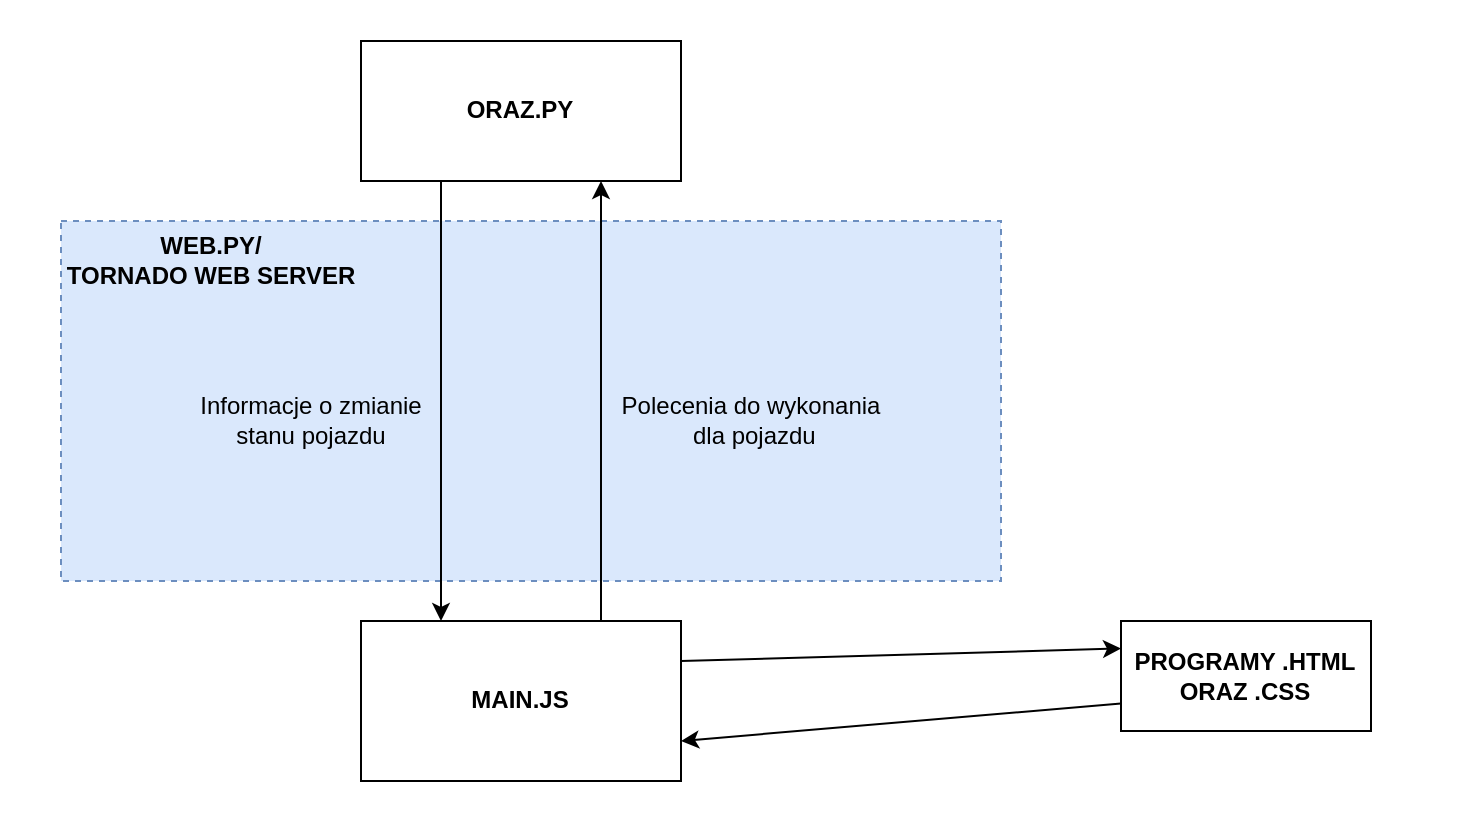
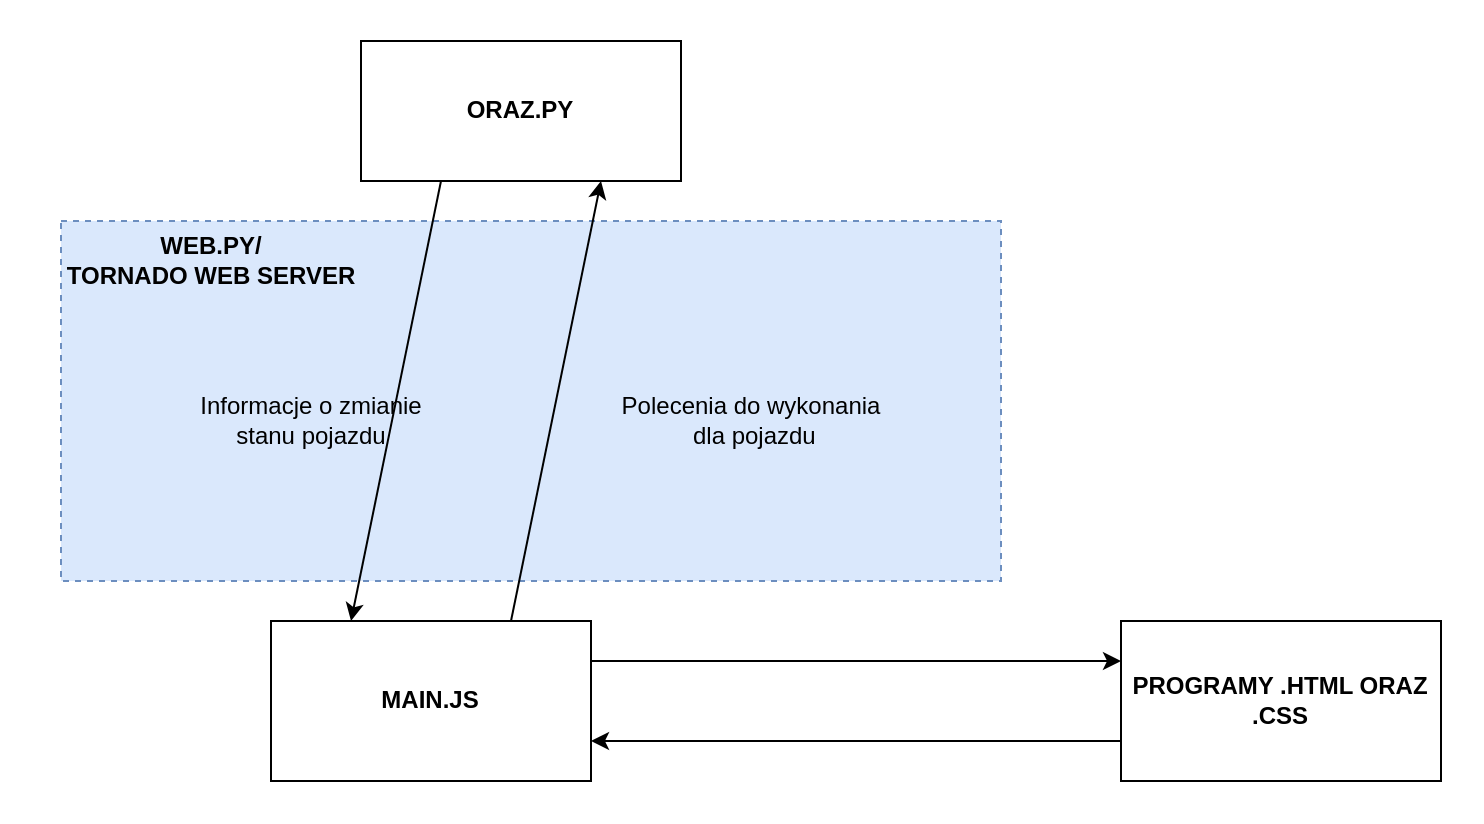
(1246, 676) -> (1281, 701)
(521, 701) -> (431, 701)
